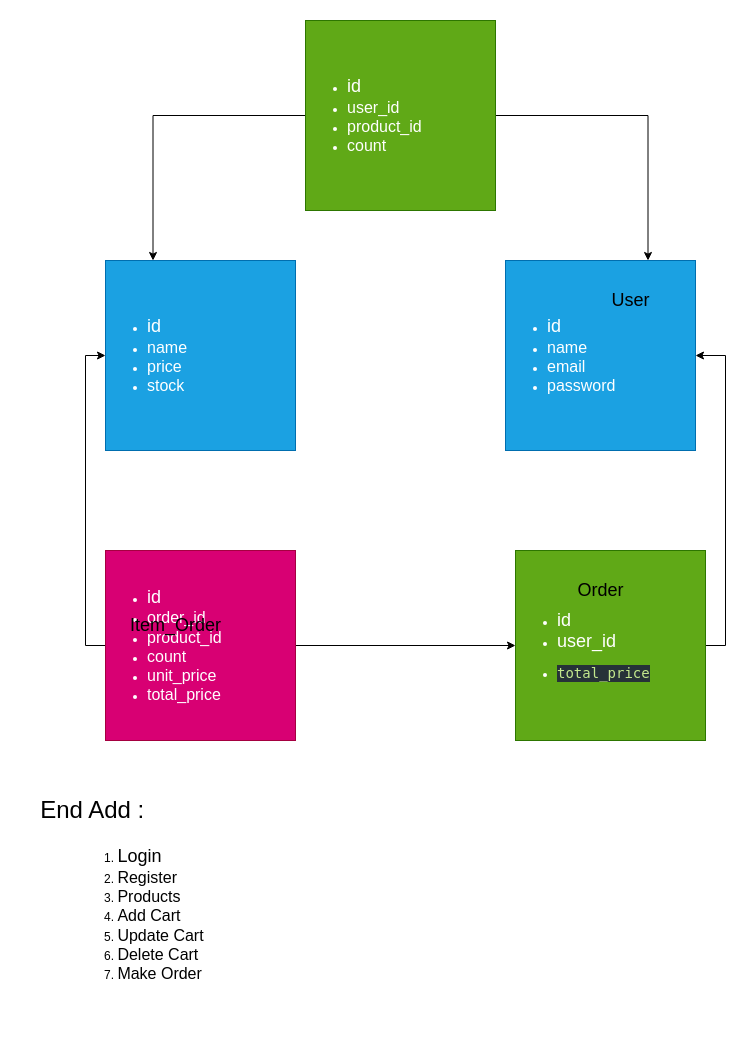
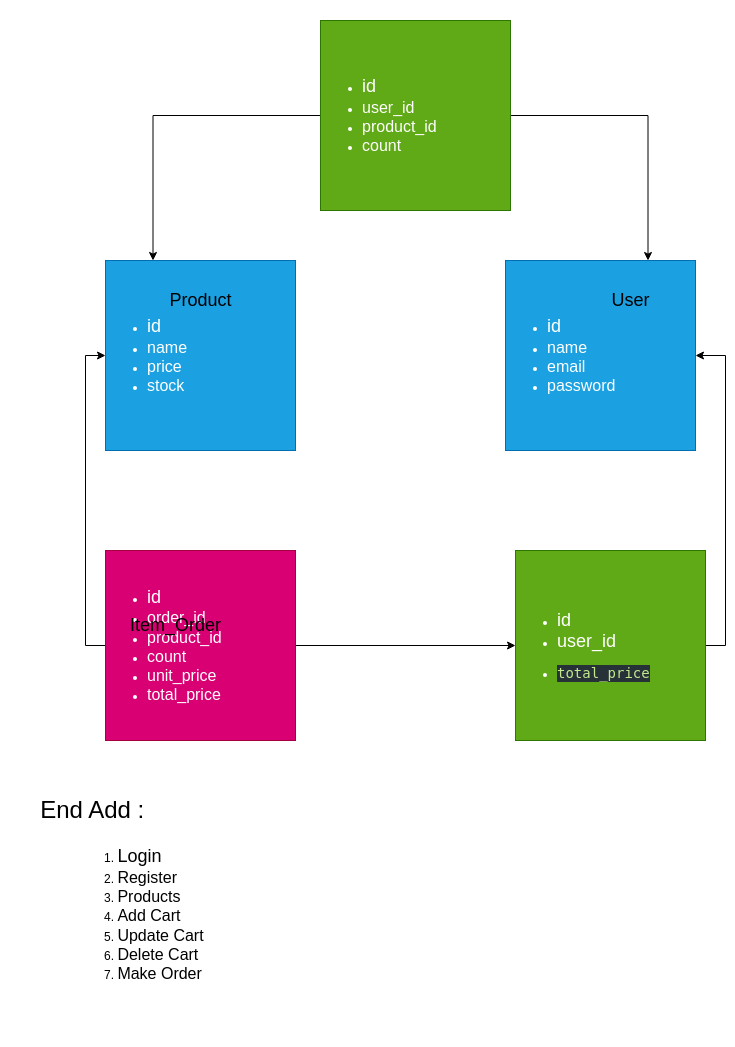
(401, 116) -> (416, 116)
none -> (201, 301)
(601, 591) -> none
